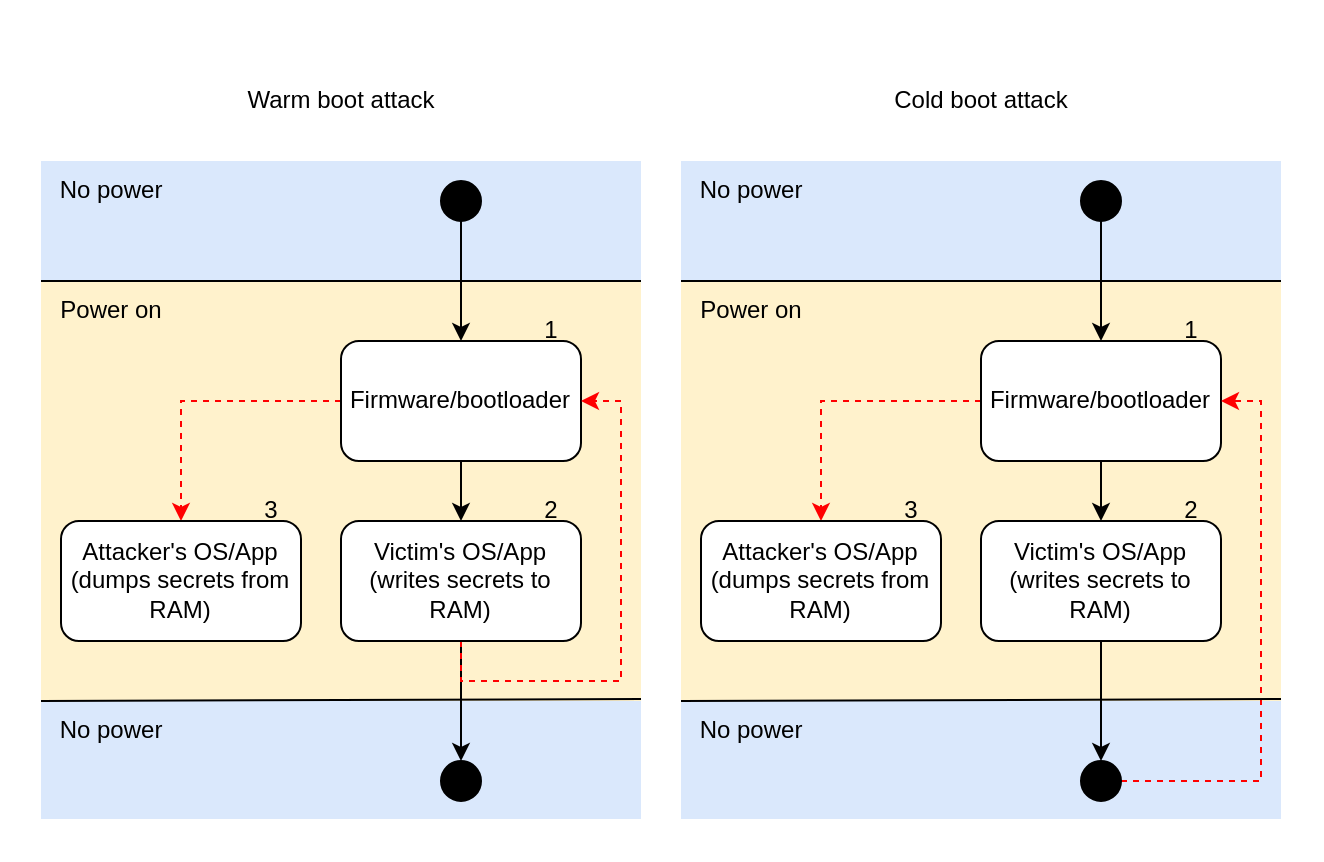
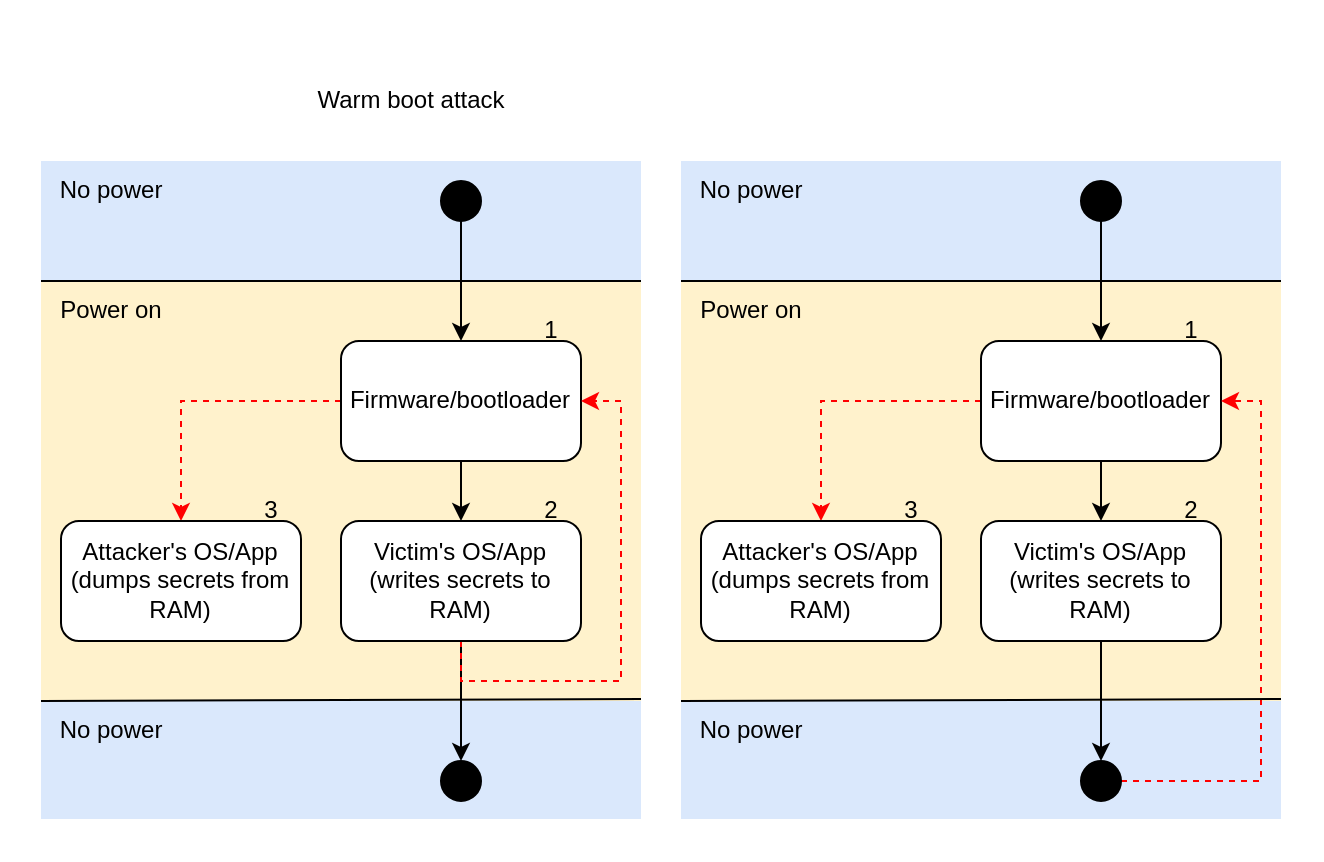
(341, 101) -> (411, 101)
(981, 101) -> none
